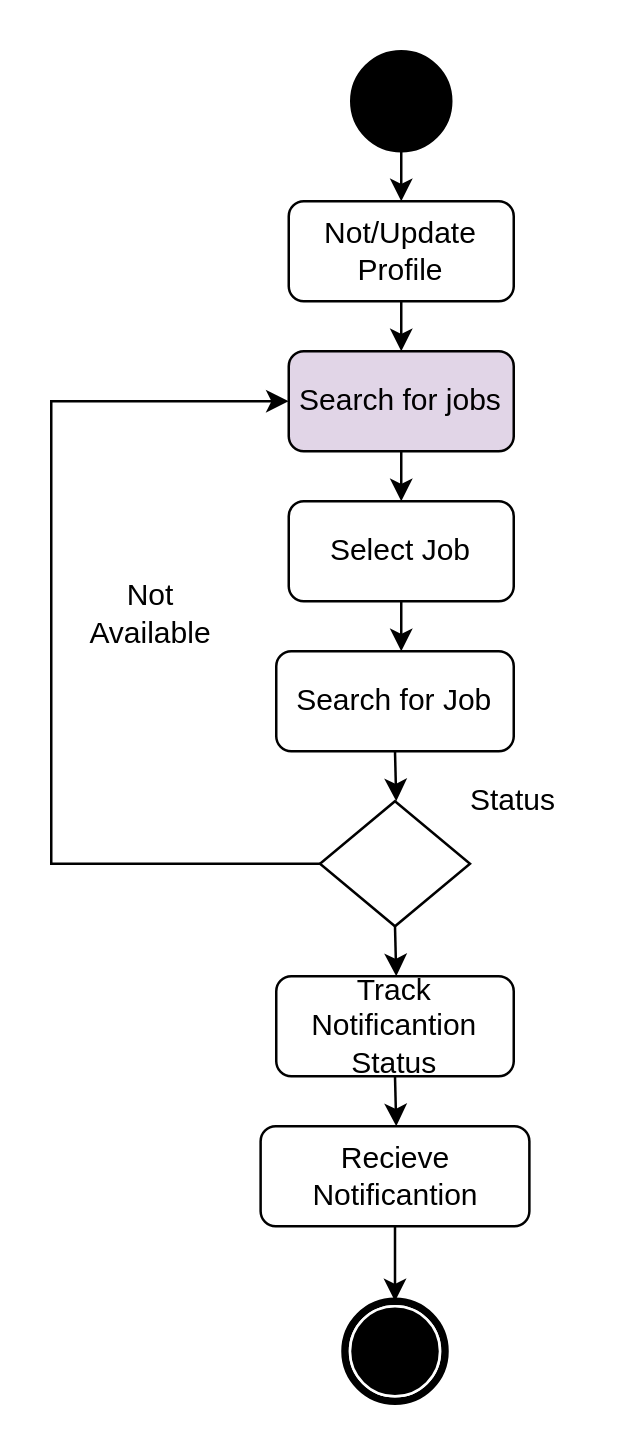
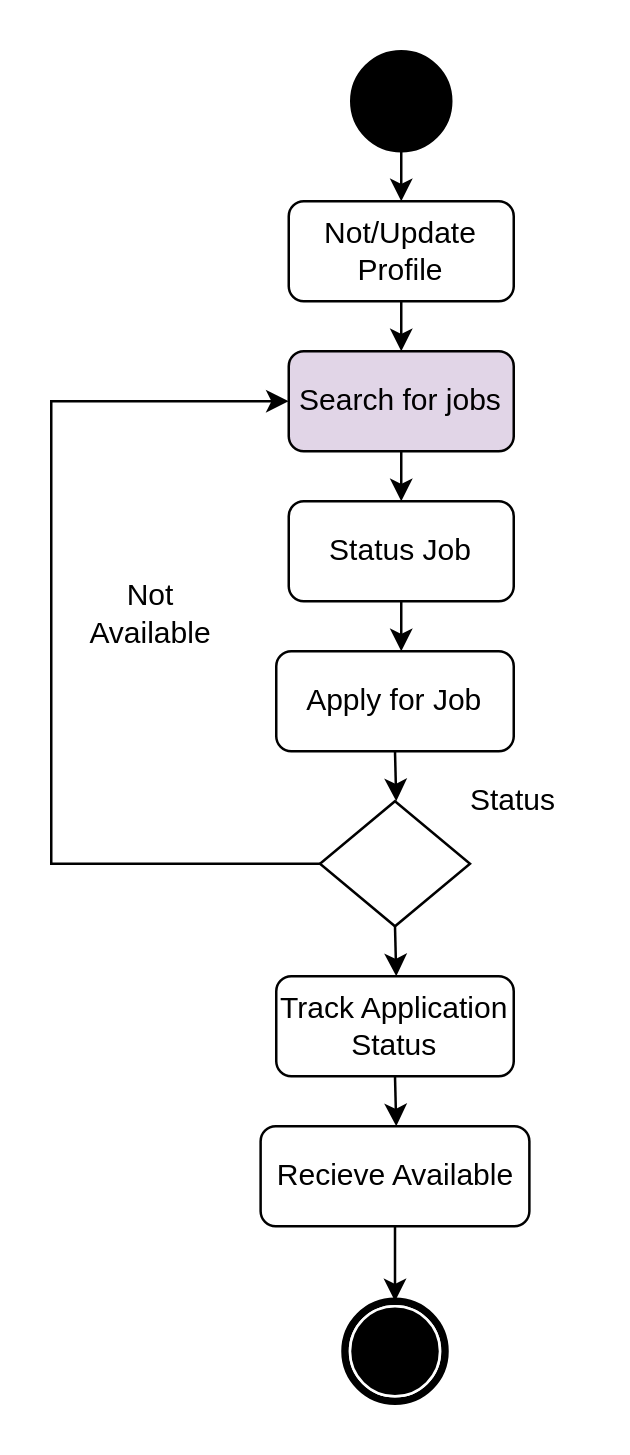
(401, 551) -> (401, 551)
(395, 701) -> (395, 701)
(395, 1026) -> (395, 1026)
(396, 1176) -> (396, 1176)
